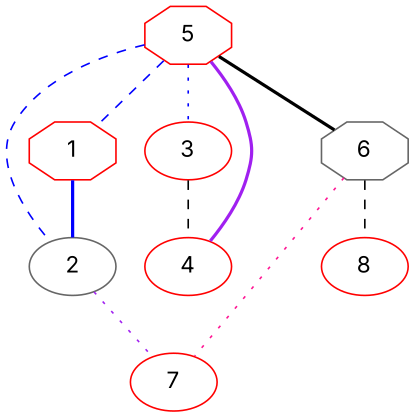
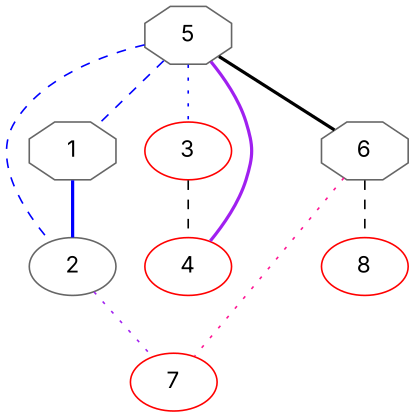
(188, 35) -> (188, 35)
(73, 151) -> (73, 151)
